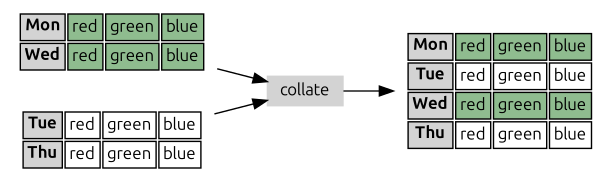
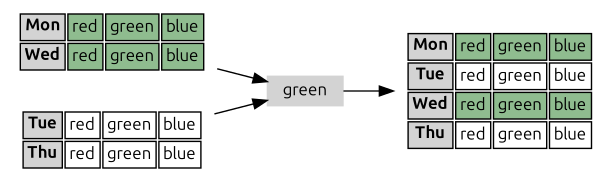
(305, 91) -> (305, 91)
